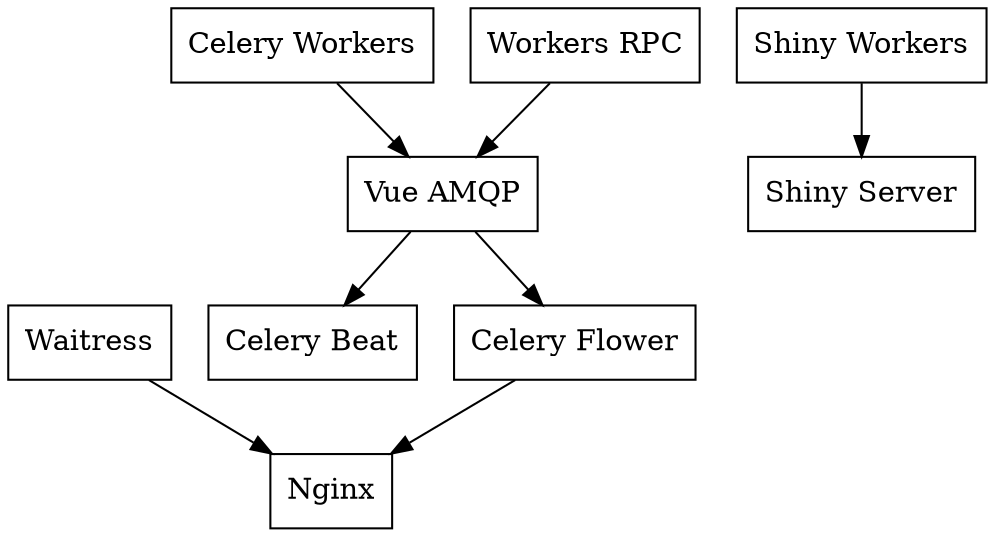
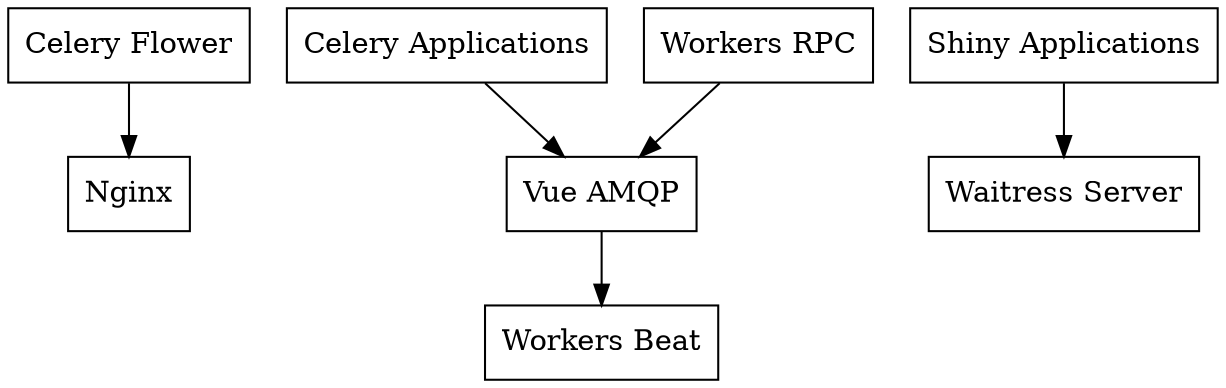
(302, 45) -> (447, 45)
(862, 45) -> (1064, 45)
(862, 194) -> (1064, 194)
(502, 261) -> none
(90, 343) -> none
(313, 343) -> (602, 343)
